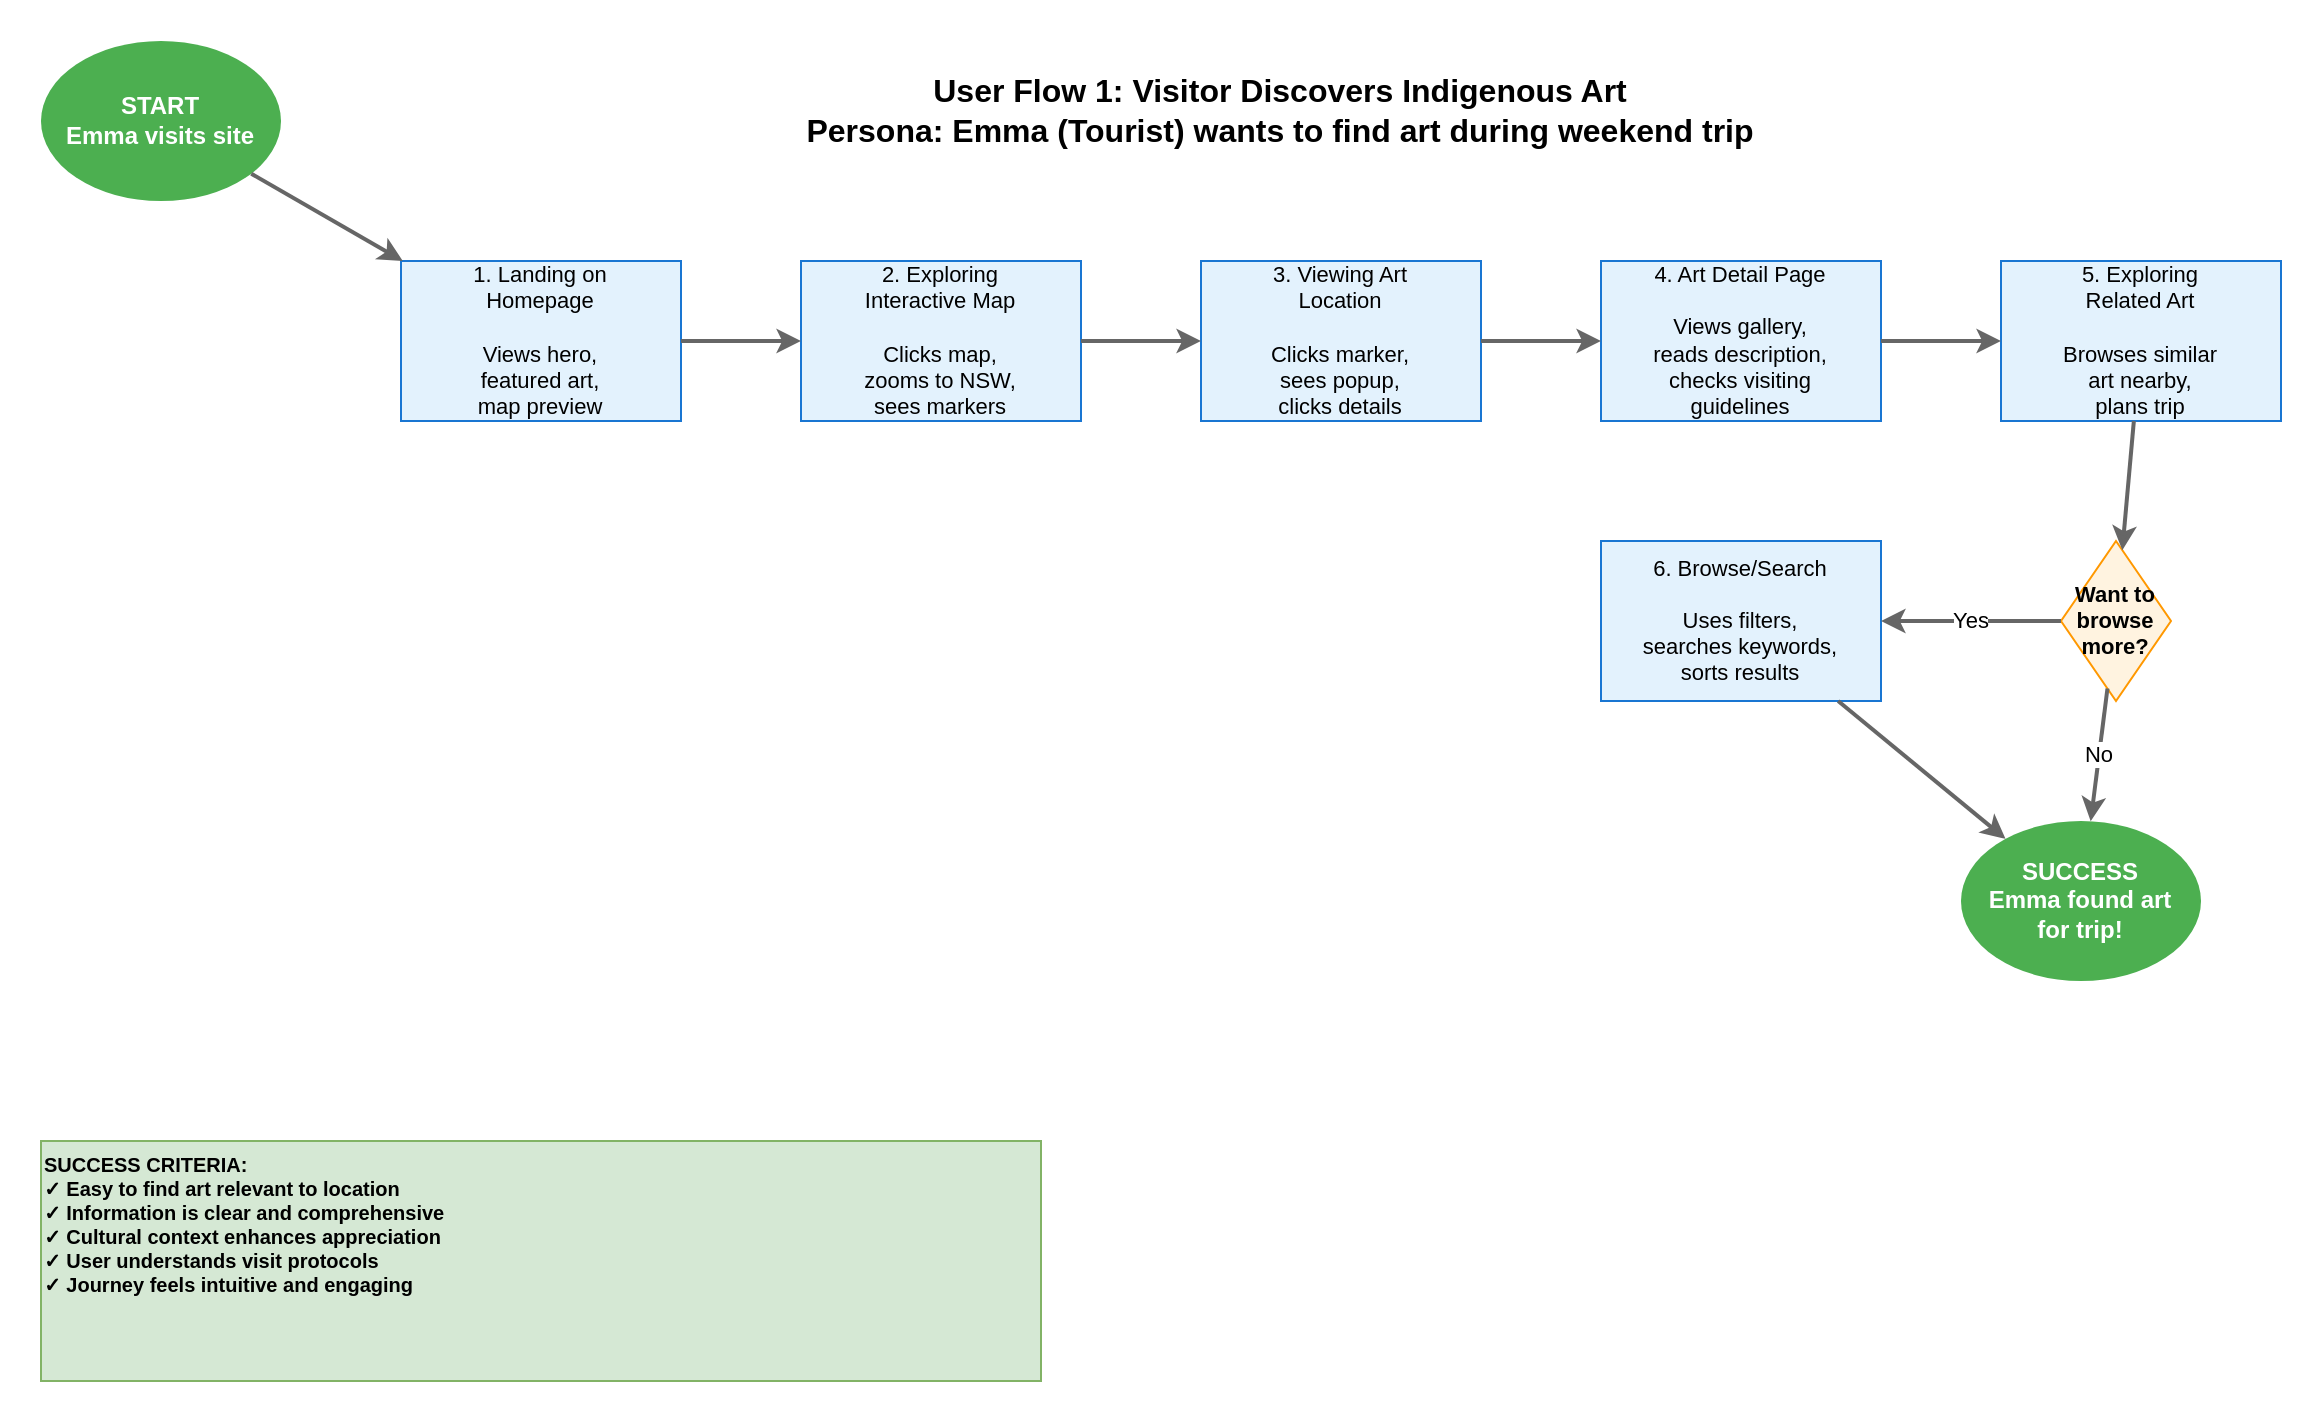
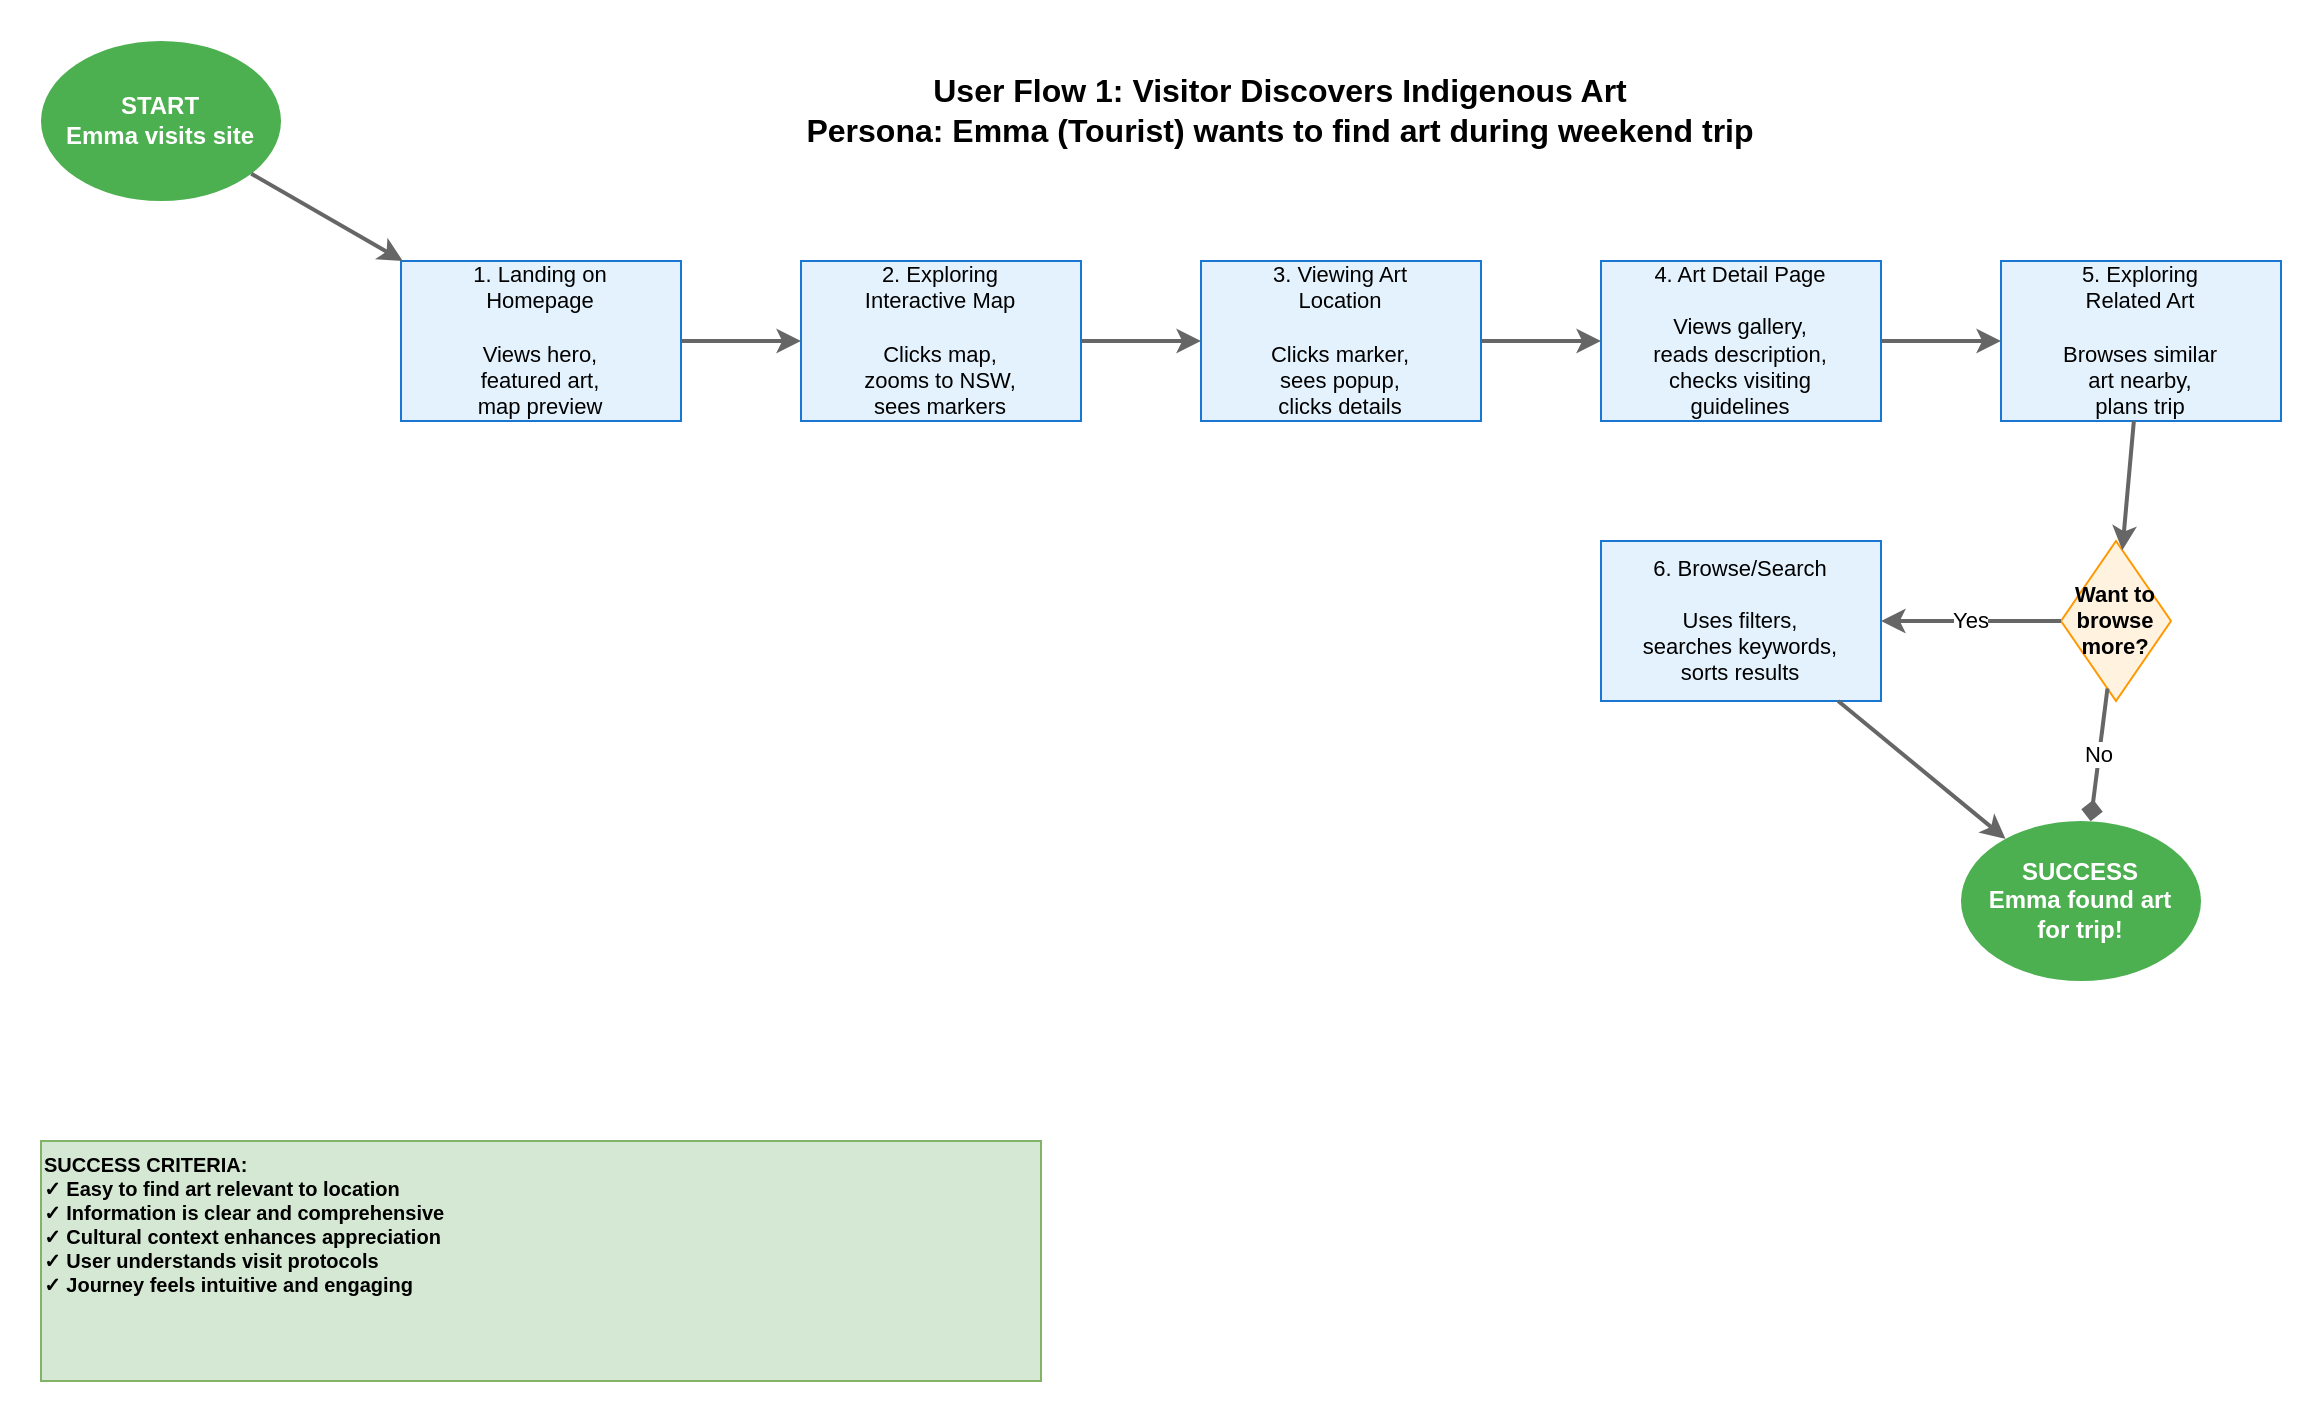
(2093, 802) -> (2093, 801)
